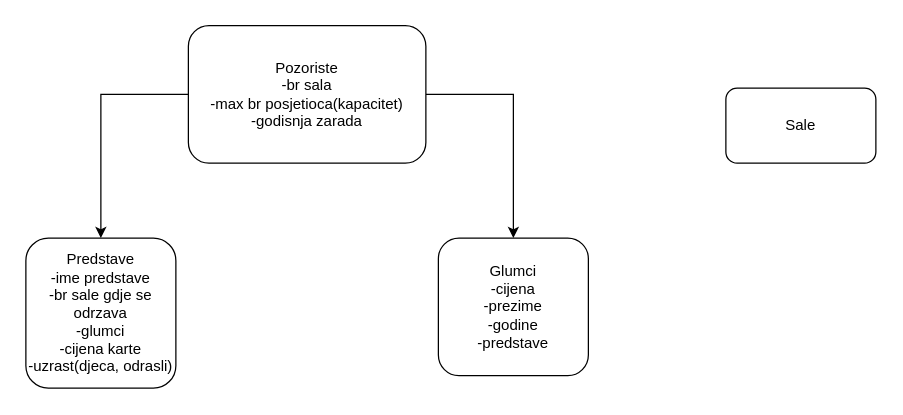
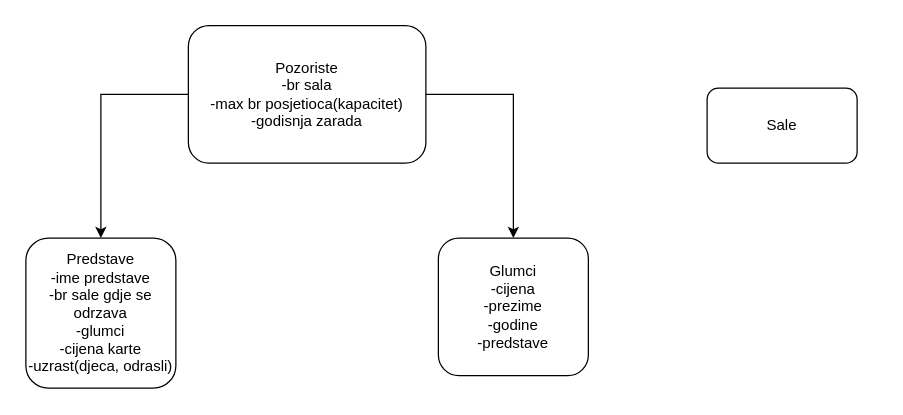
(801, 126) -> (782, 126)
